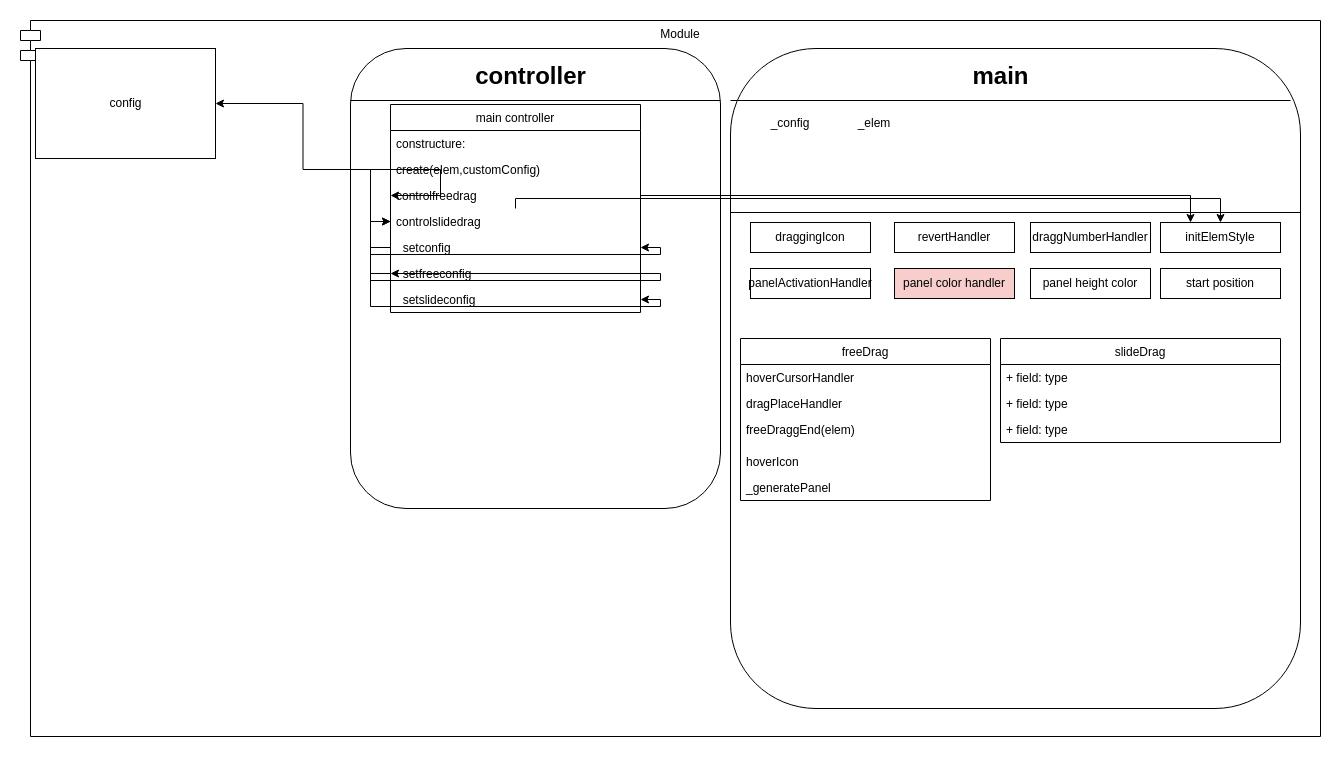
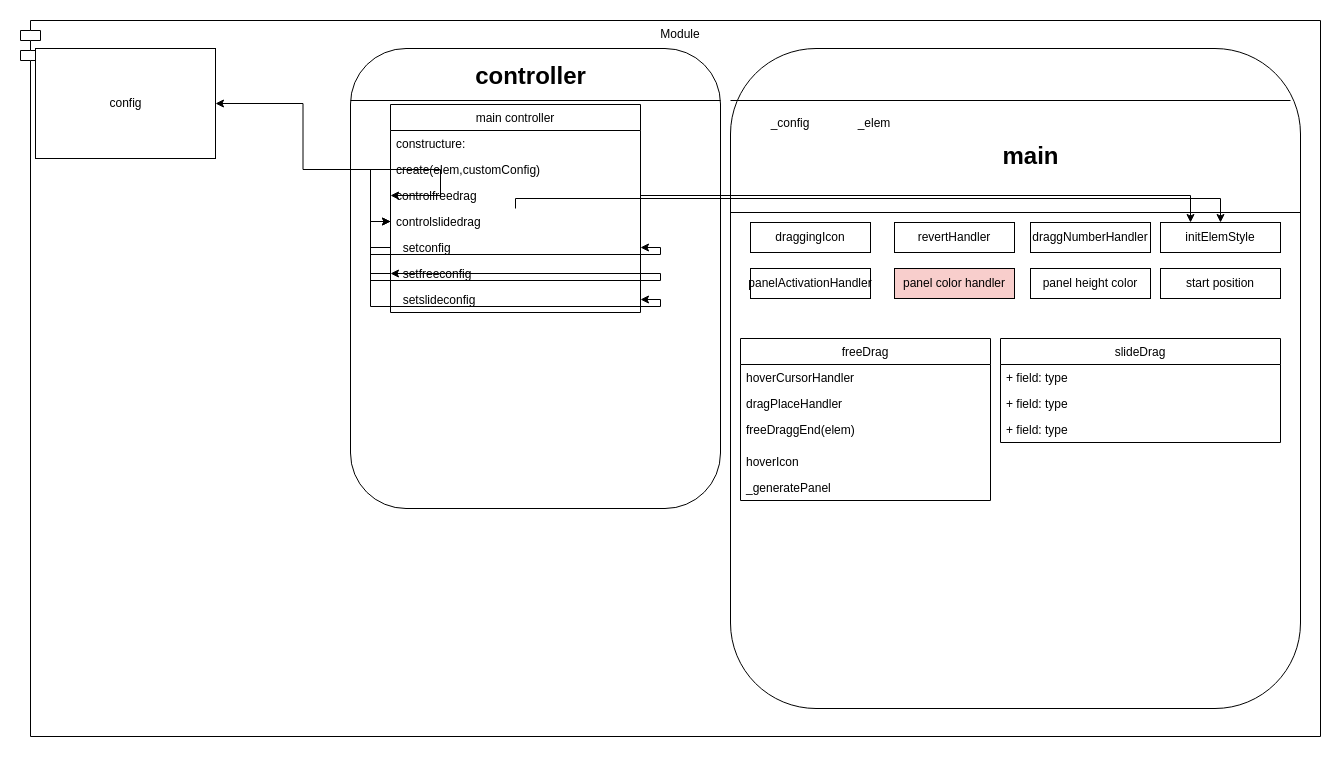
(1001, 77) -> (1031, 157)
